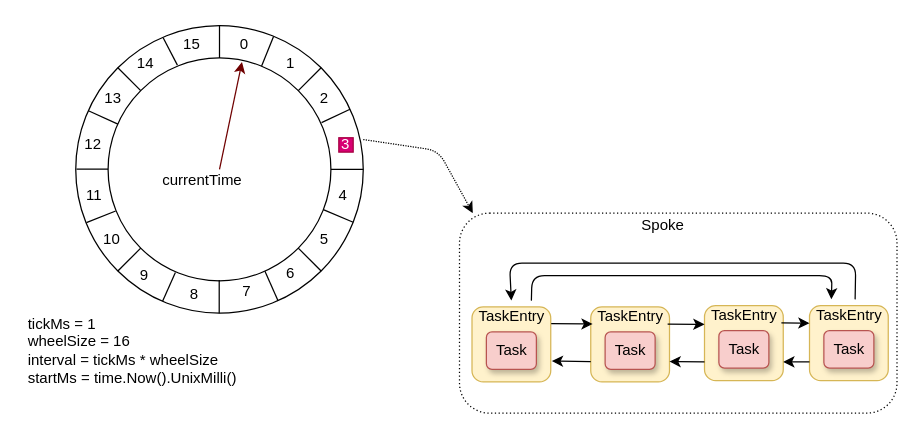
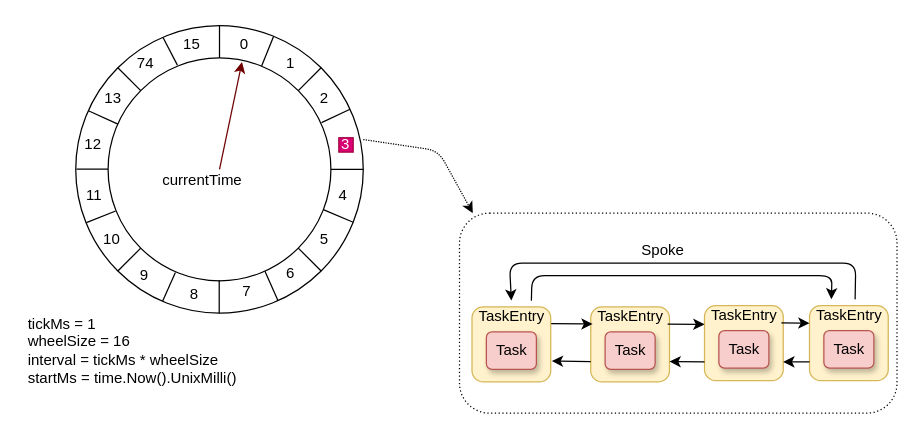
(146, 63) -> (146, 63)
(663, 226) -> (663, 251)
